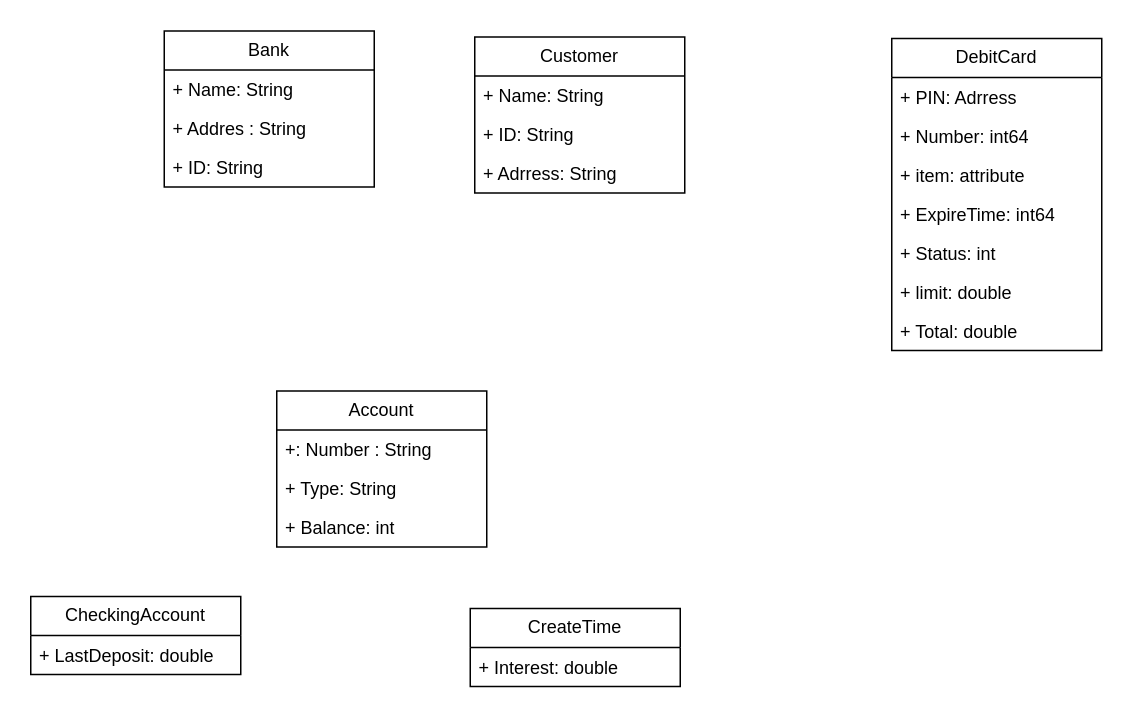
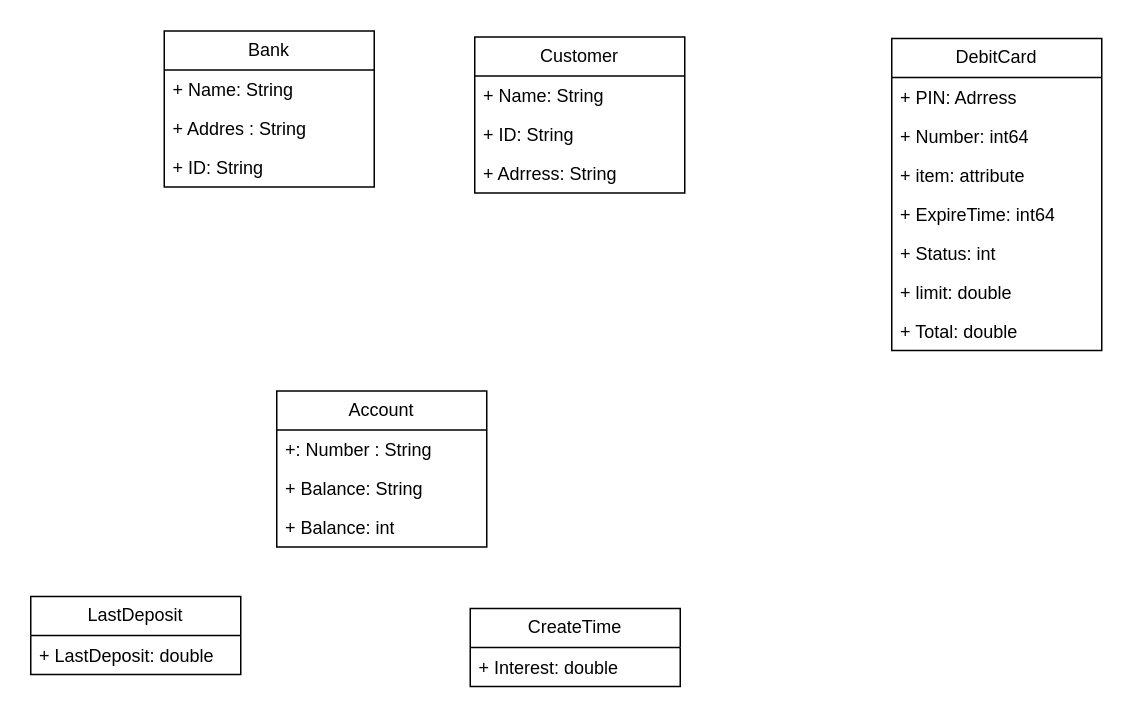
(347, 490) -> (360, 490)
(136, 616) -> (136, 616)
